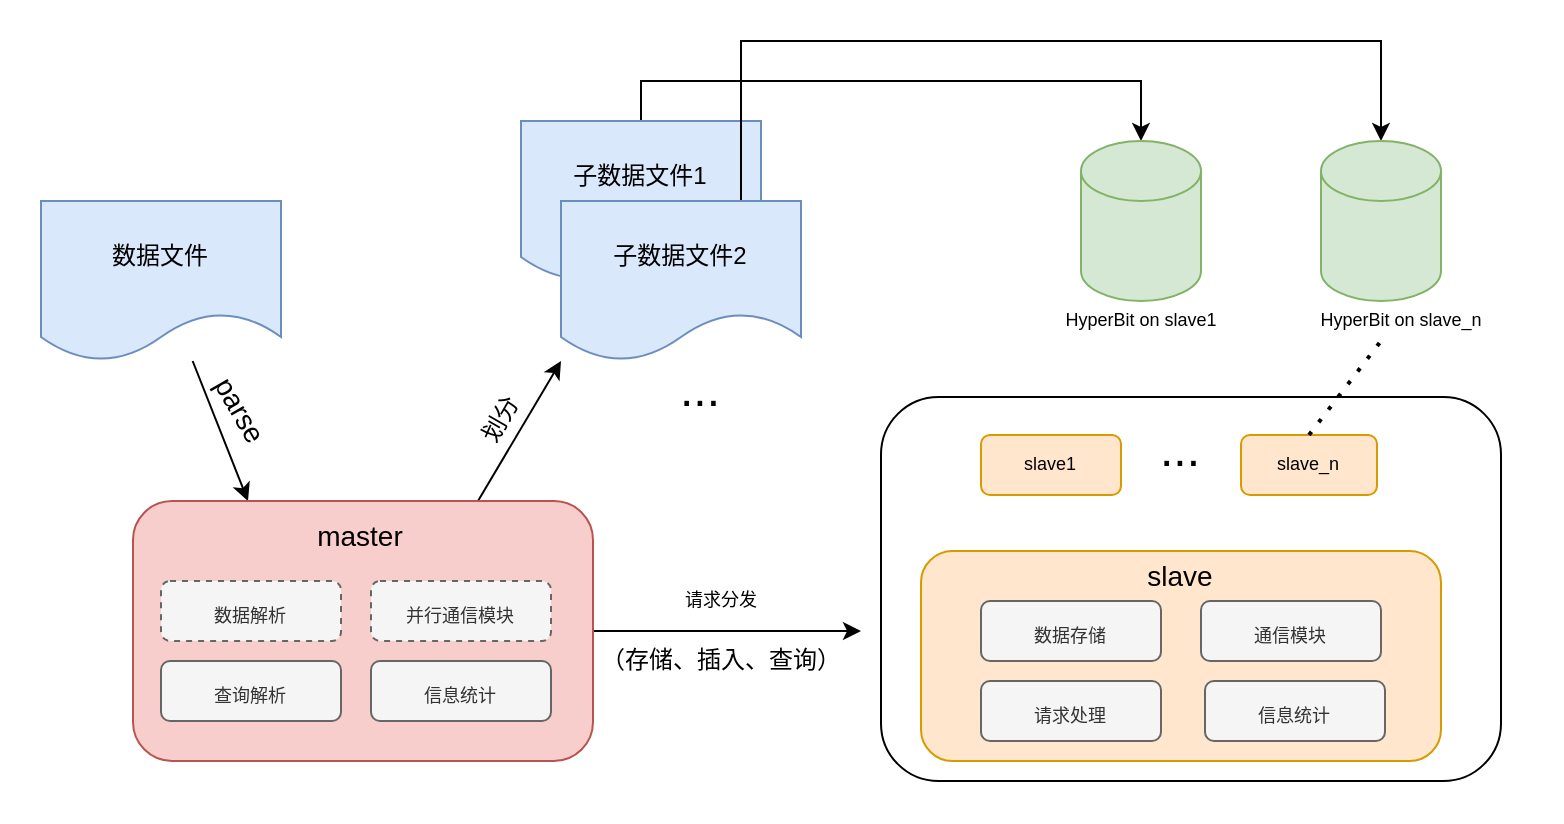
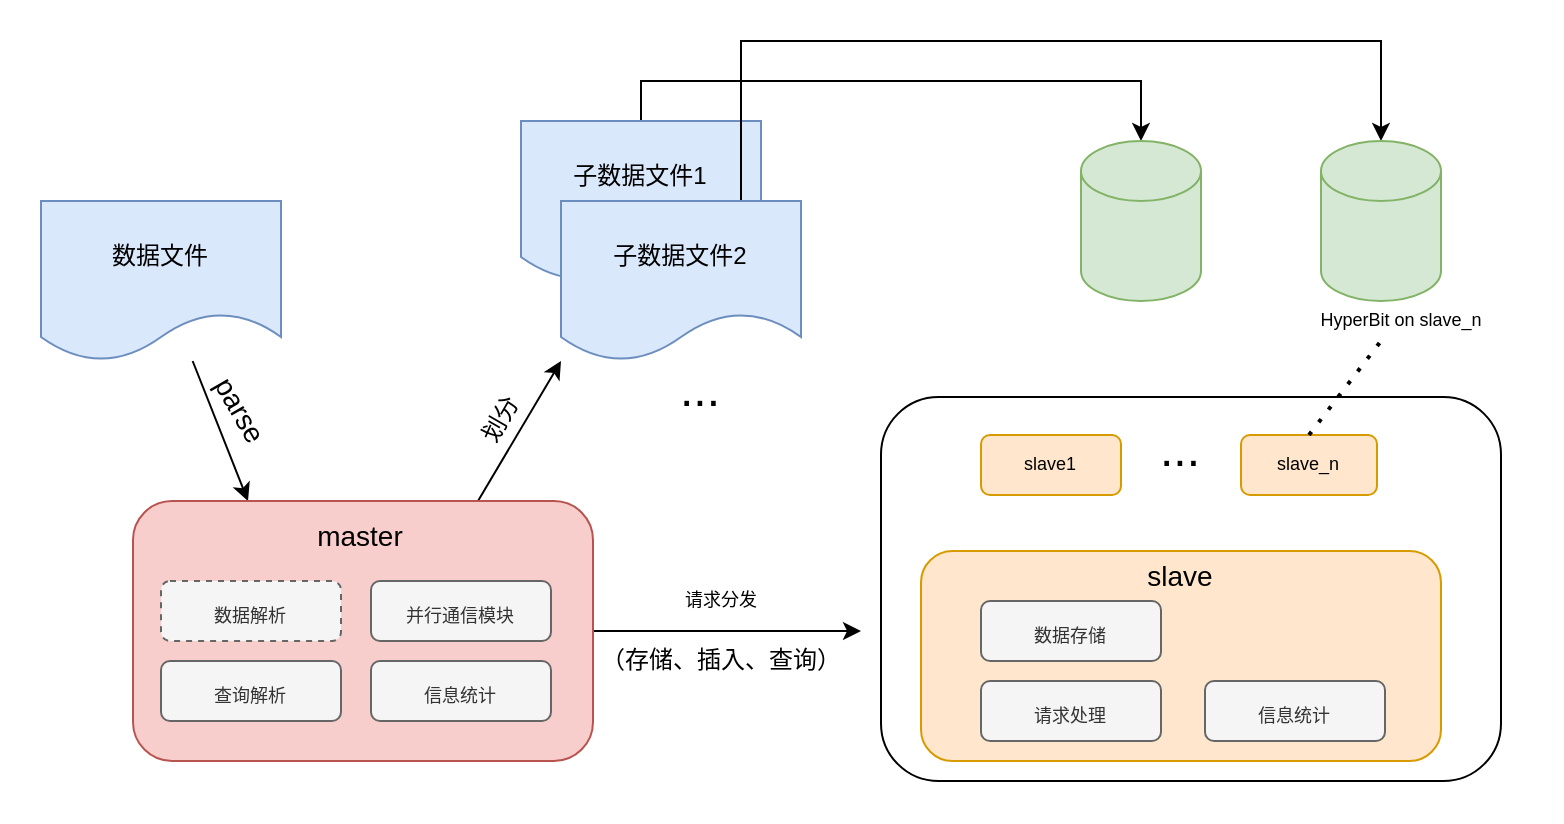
(1141, 321) -> none
(461, 611) -> (461, 611)
(1291, 631) -> none
